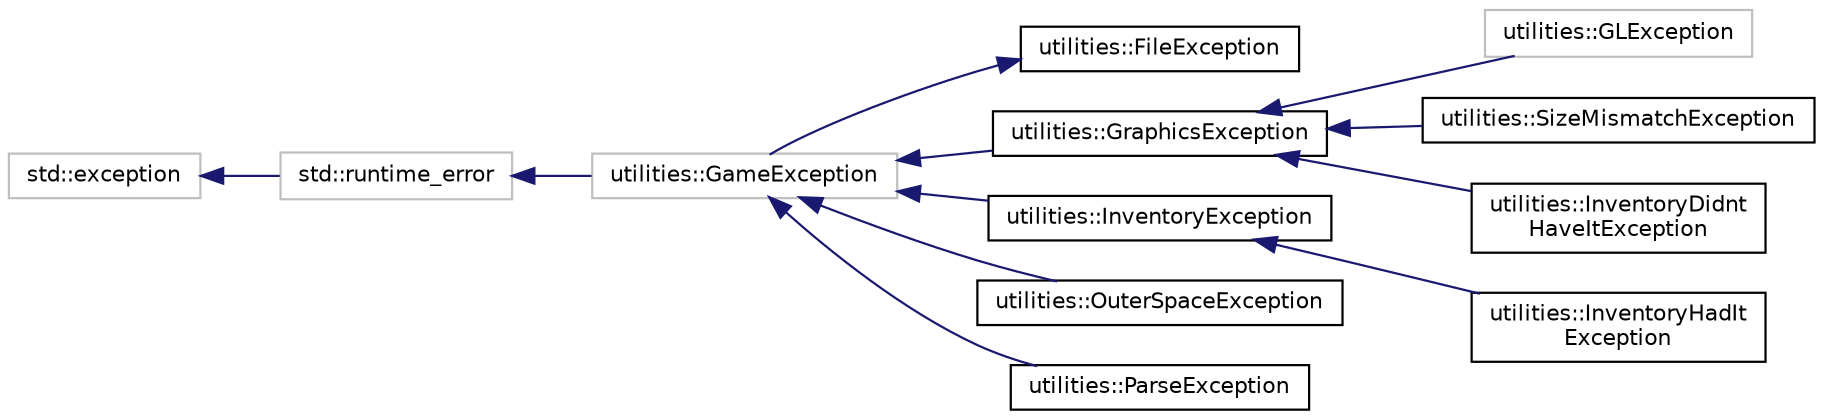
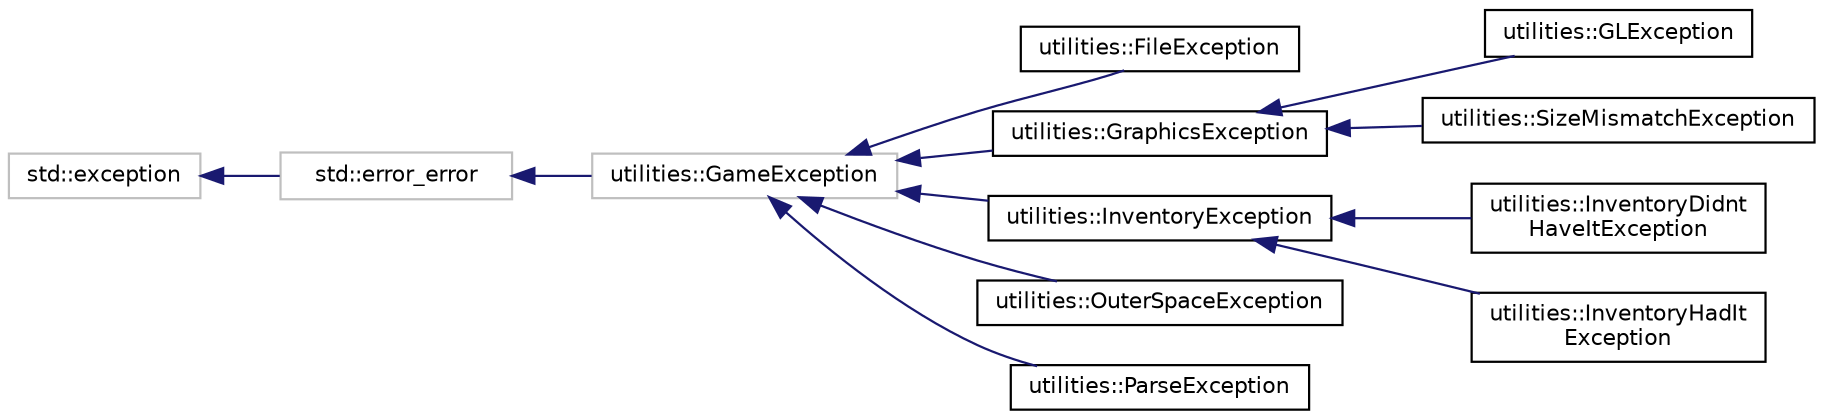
(1619, 33) -> (1619, 33)
(882, 104) -> (996, 106)
(1385, 175) -> (1413, 218)
(396, 176) -> (396, 176)
